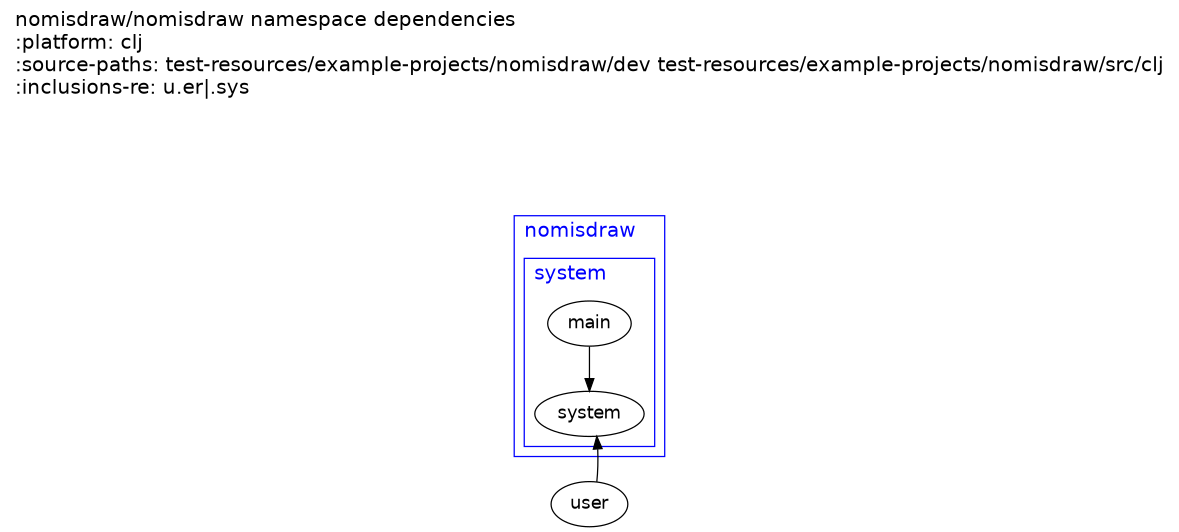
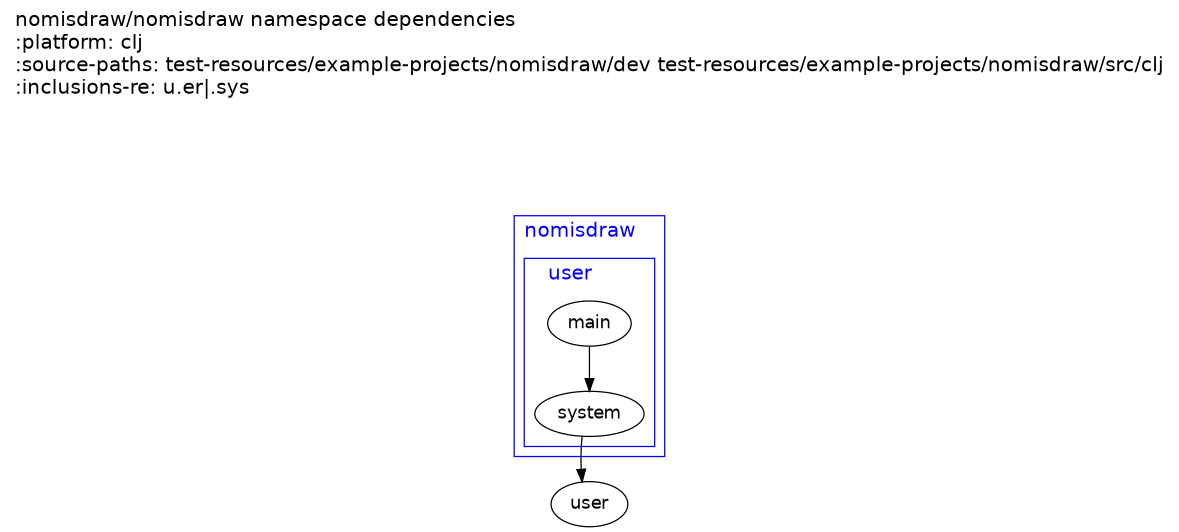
(571, 275) -> (571, 275)
(598, 466) -> (581, 453)
